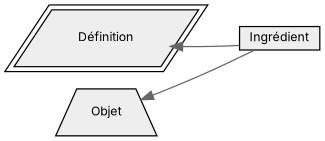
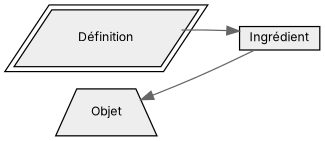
(211, 46) -> (204, 30)
